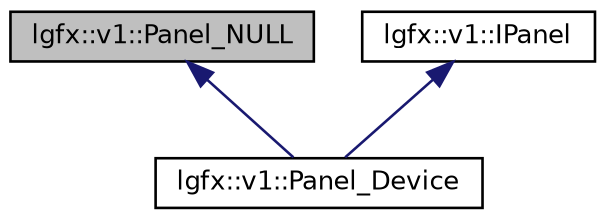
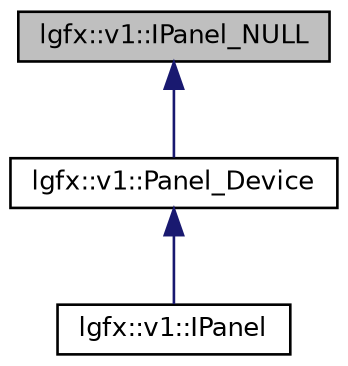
(162, 37) -> (174, 37)
(389, 119) -> (174, 270)
